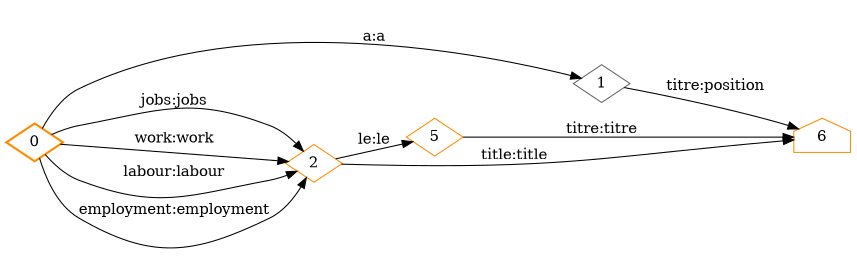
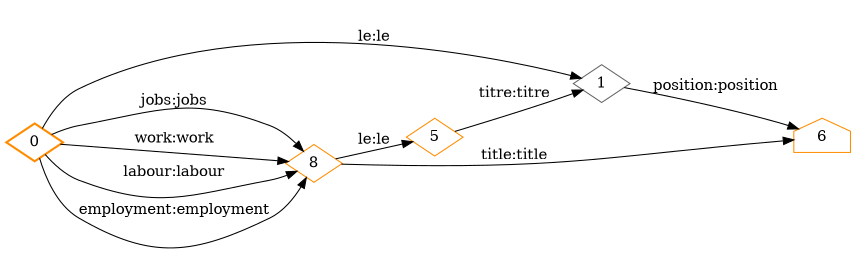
(374, 37) -> (374, 37)
(716, 86) -> (716, 86)
(623, 137) -> (514, 113)
(314, 163) -> (314, 163)
